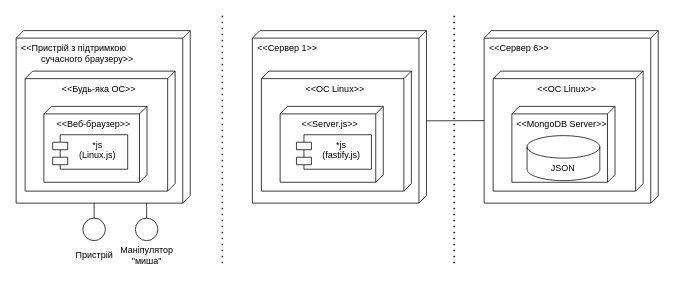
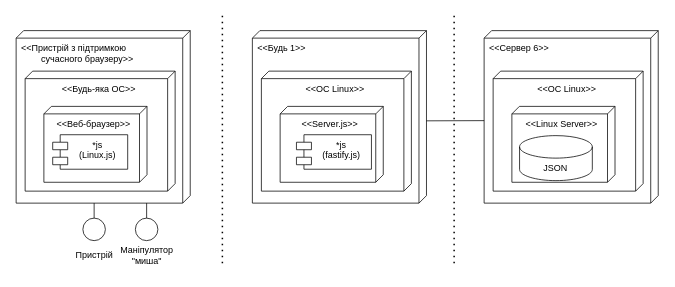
(287, 49) -> (282, 49)
(562, 124) -> (562, 124)
(563, 158) -> (556, 158)
